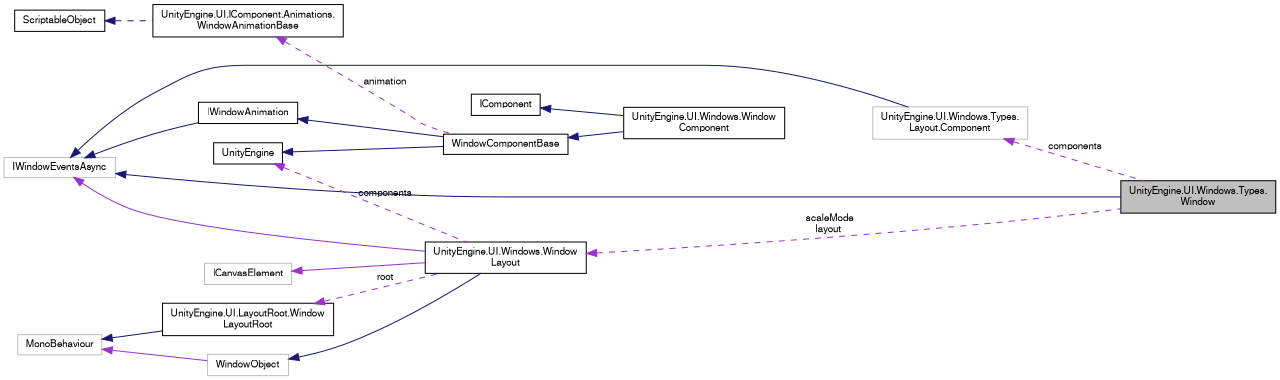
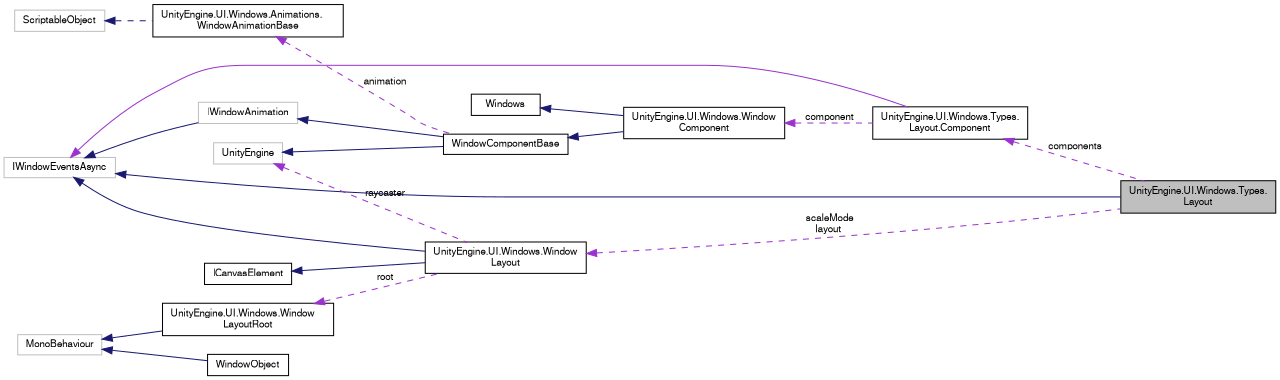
(60, 21) -> (60, 21)
(248, 21) -> (248, 21)
(484, 65) -> (484, 65)
(506, 105) -> (506, 105)
(248, 113) -> (248, 113)
none -> (834, 123)
(950, 123) -> (950, 123)
(248, 153) -> (248, 153)
(384, 193) -> (384, 193)
(1198, 197) -> (1198, 197)
(250, 232) -> (250, 232)
(364, 267) -> (364, 267)
(248, 274) -> (248, 274)
(248, 319) -> (248, 319)
(394, 323) -> none
(160, 356) -> (160, 356)
(248, 365) -> (248, 365)
